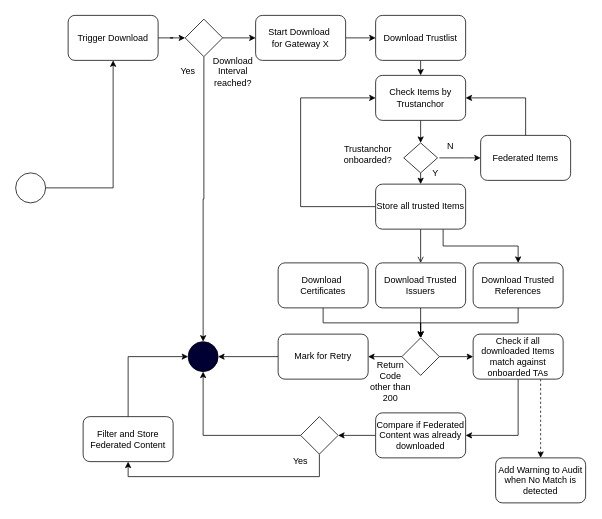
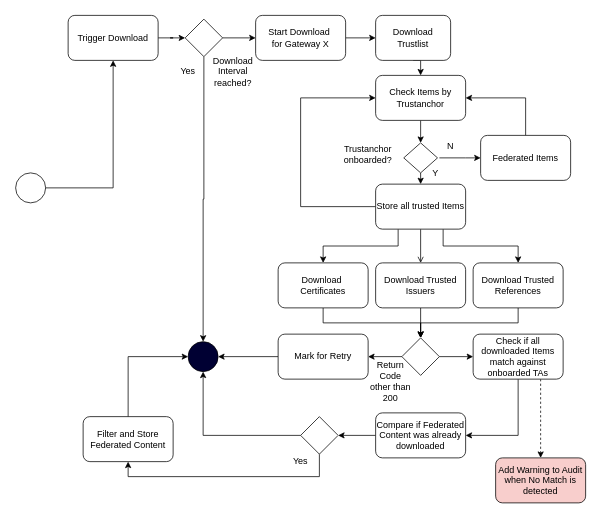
(420, 38) -> (413, 38)
none -> (323, 248)
(540, 480) -> (540, 480)
